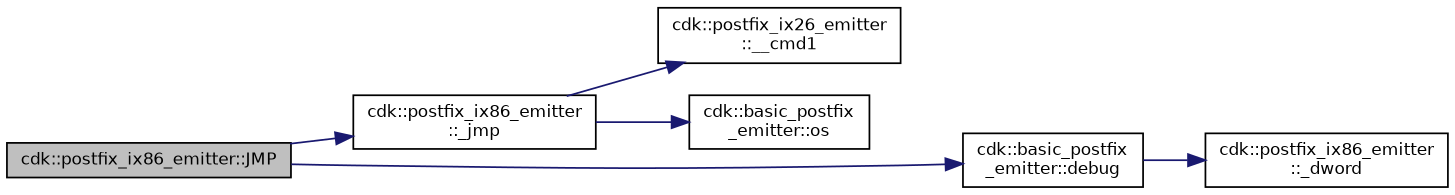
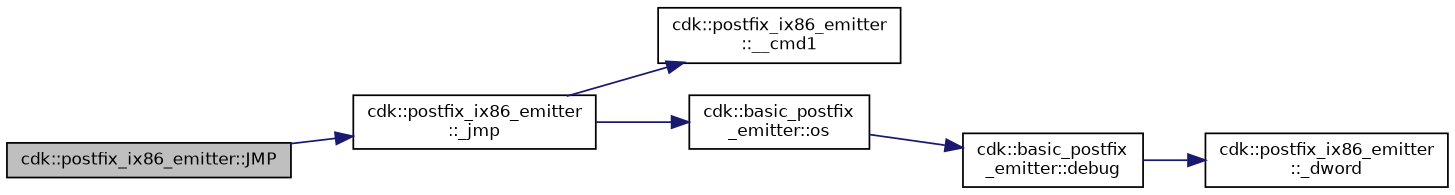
(779, 36) -> (779, 36)
(618, 168) -> (907, 140)
